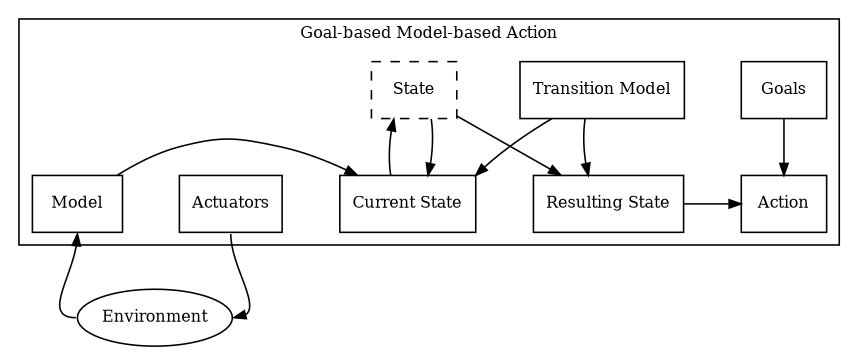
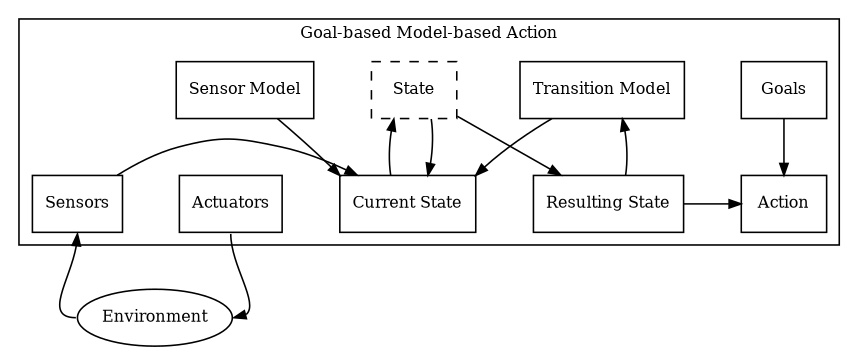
none -> (245, 90)
(584, 141) -> (627, 153)
(77, 204) -> (77, 204)
